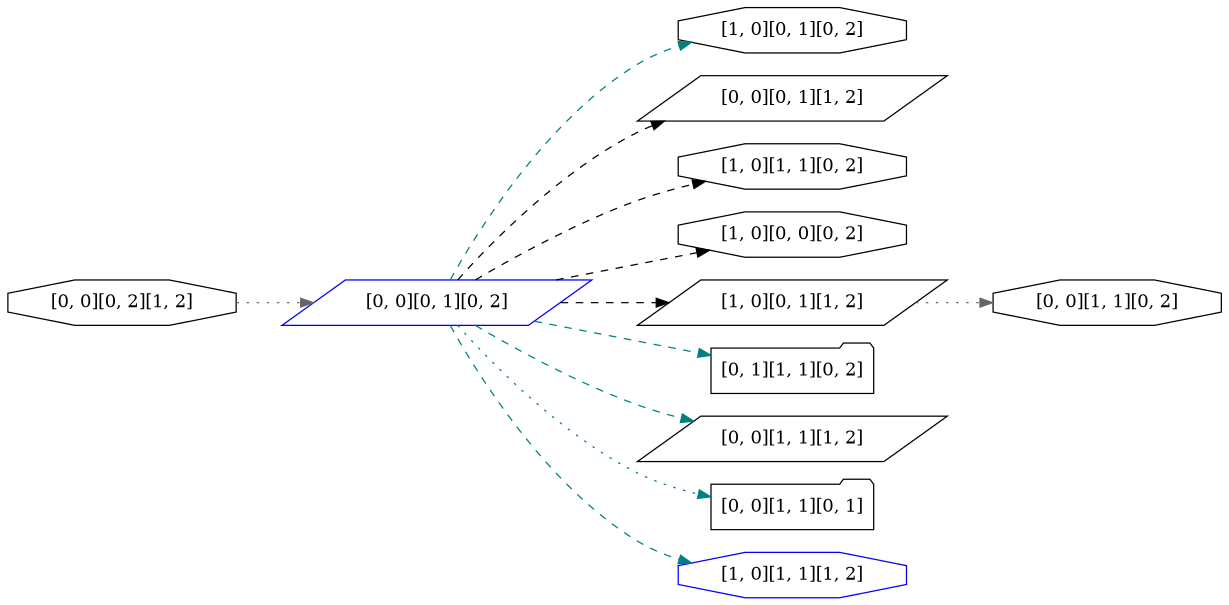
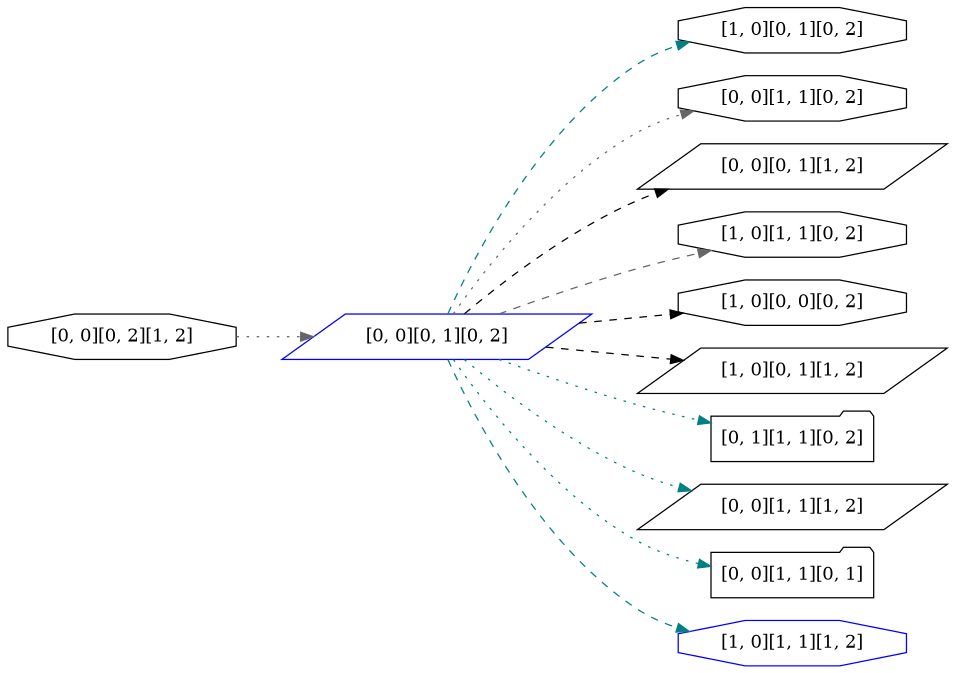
(581, 224) -> (598, 280)
(948, 303) -> (553, 197)
(616, 337) -> (598, 393)
(575, 379) -> (566, 434)
